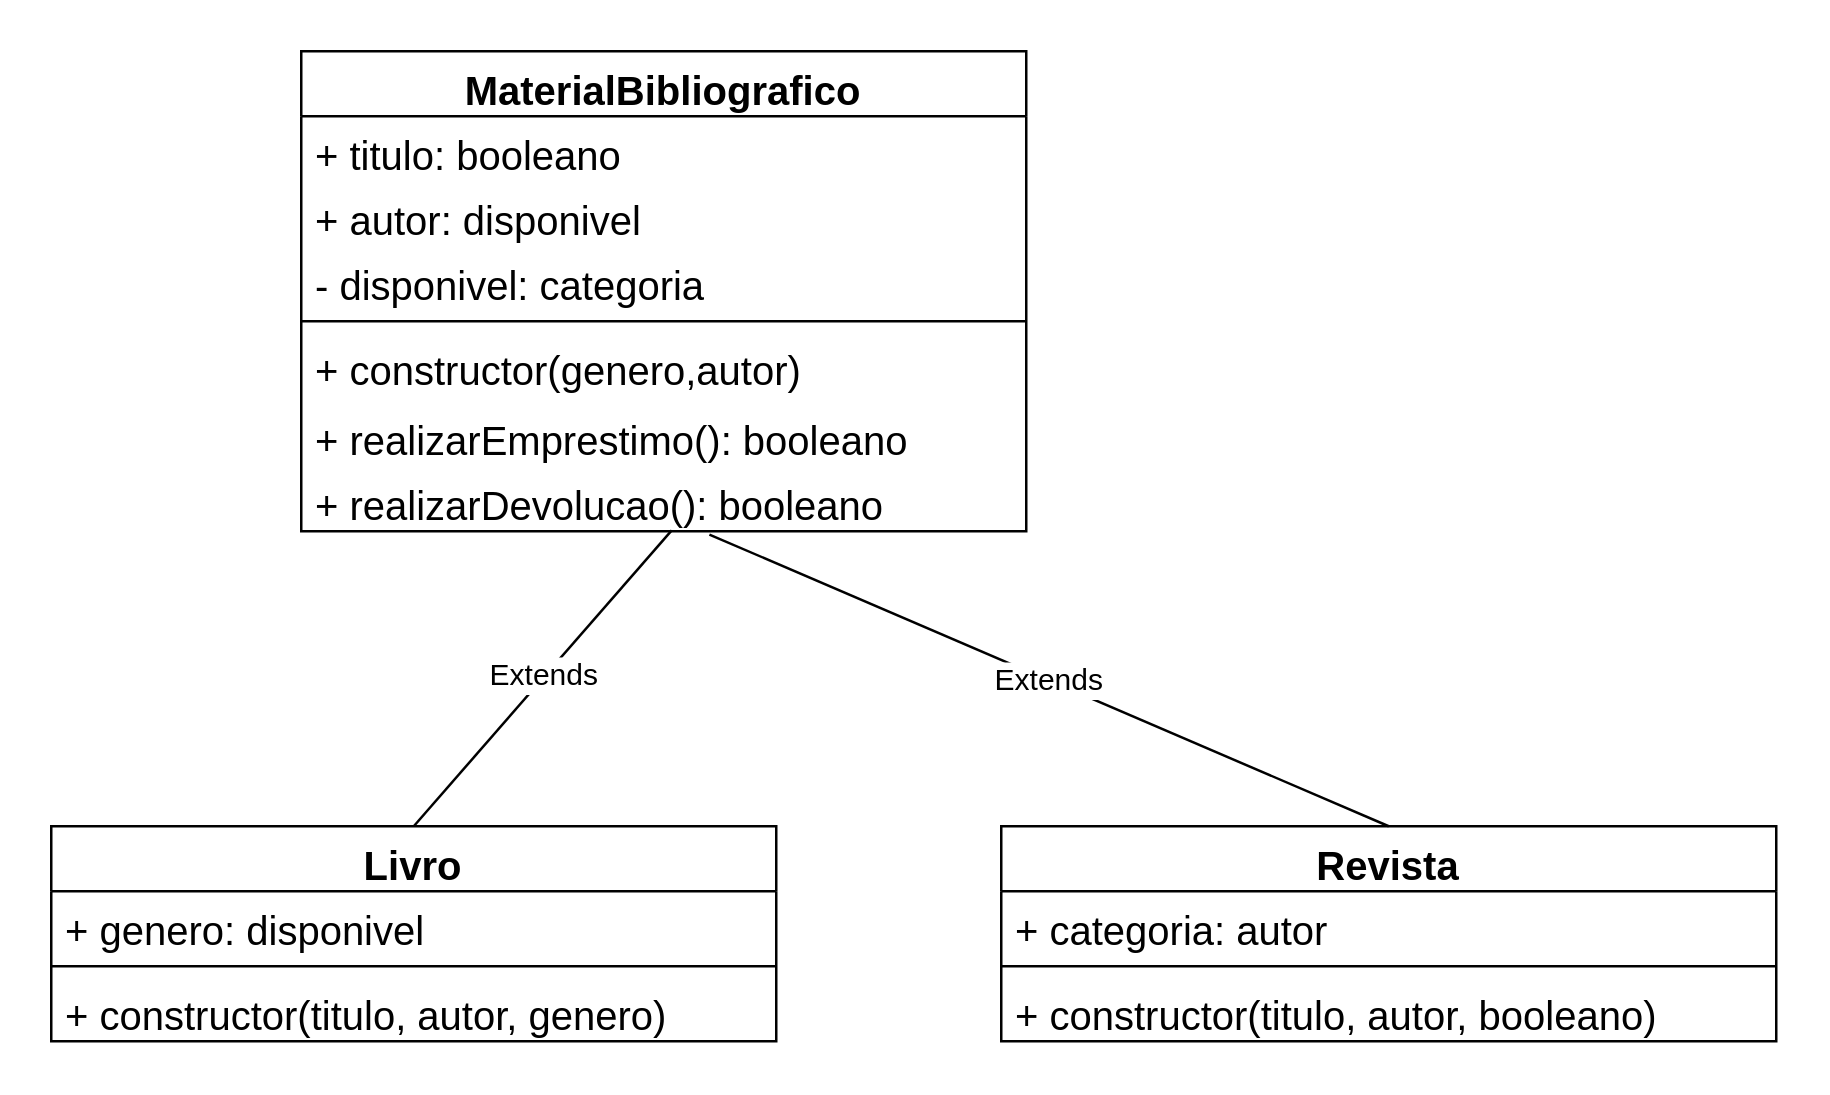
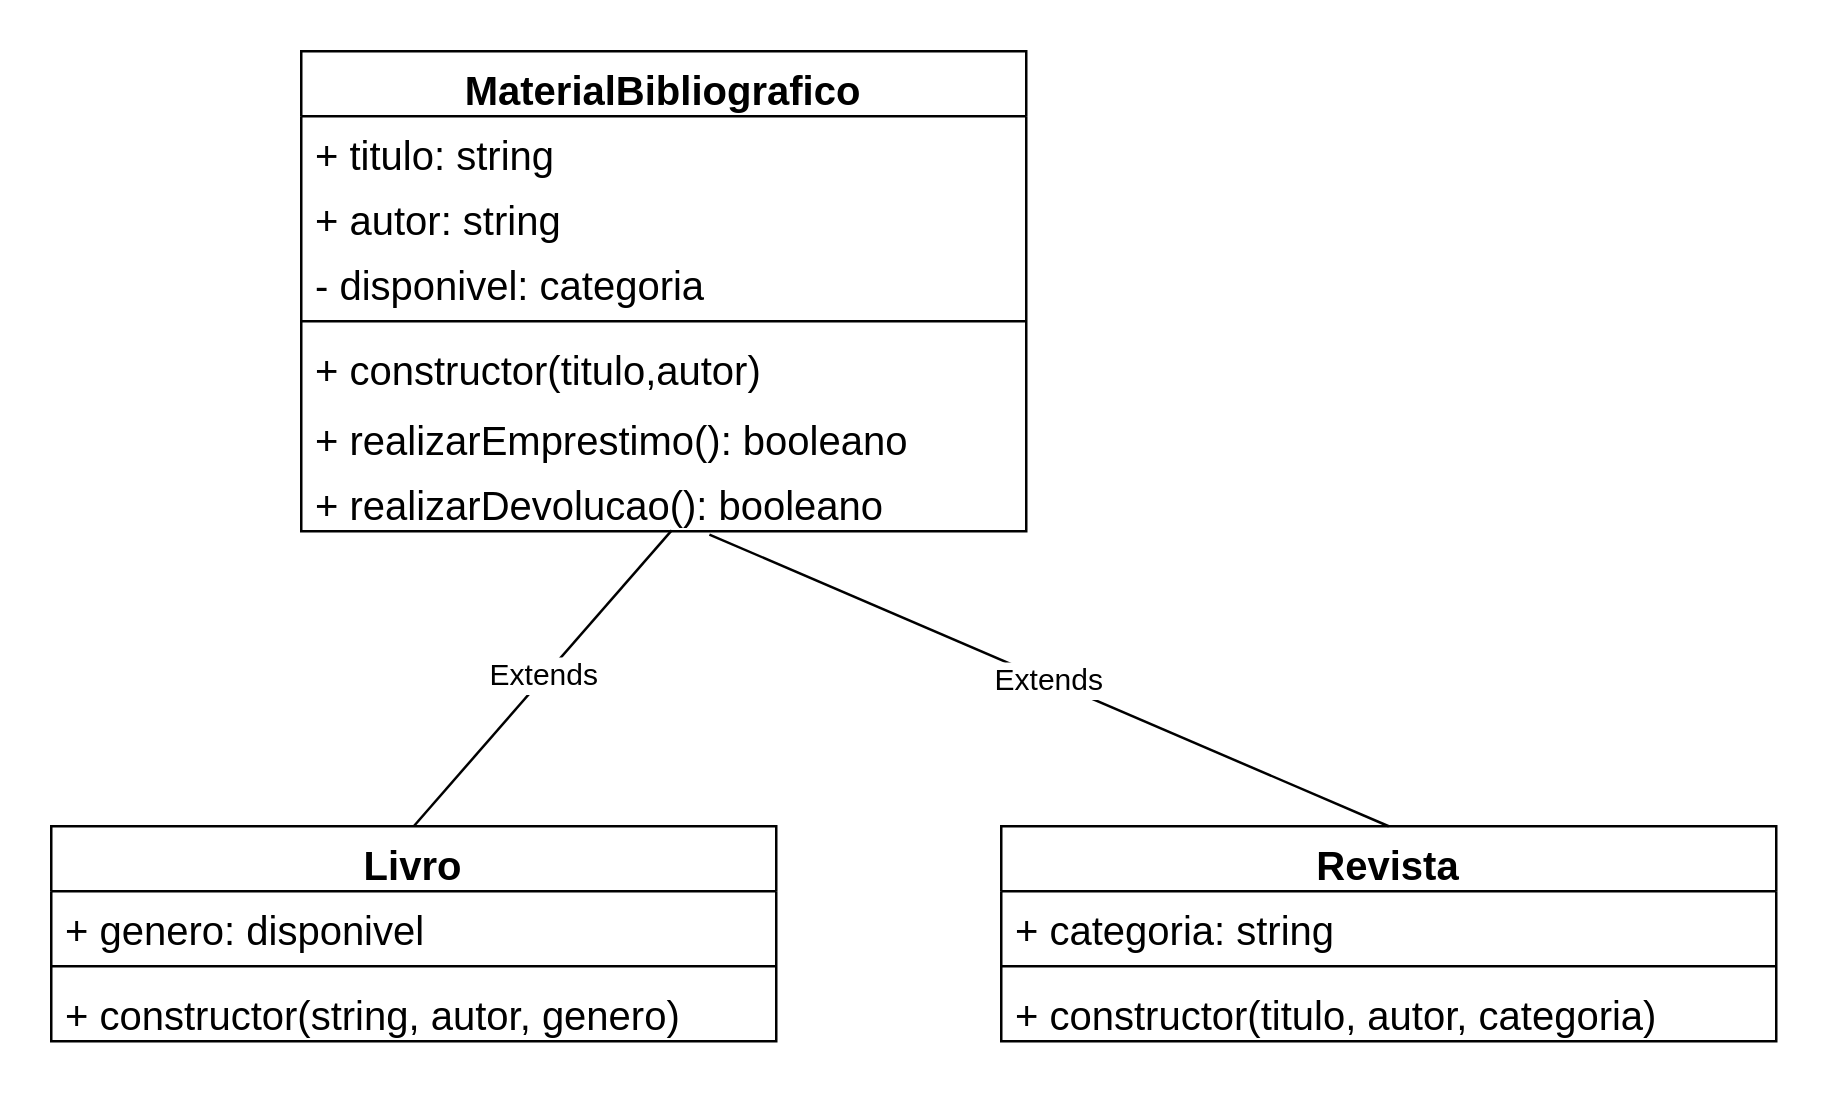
(487, 158) -> (464, 158)
(498, 223) -> (463, 223)
(608, 373) -> (598, 373)
(1197, 933) -> (1203, 933)
(416, 1042) -> (416, 1042)
(1391, 1042) -> (1391, 1042)
